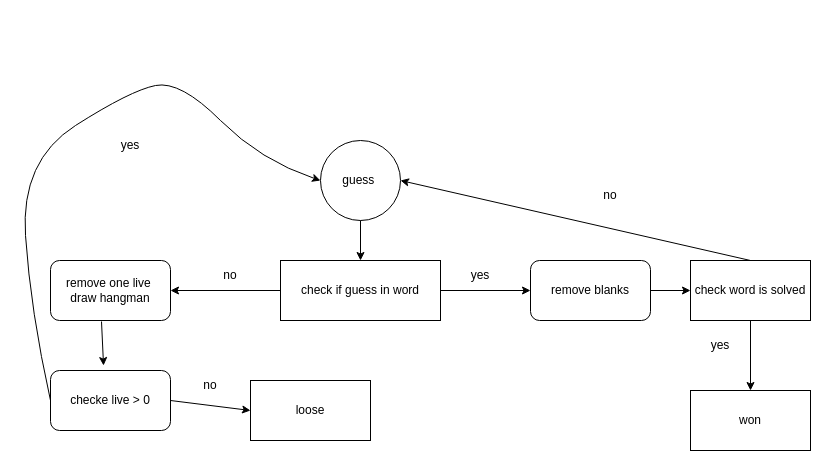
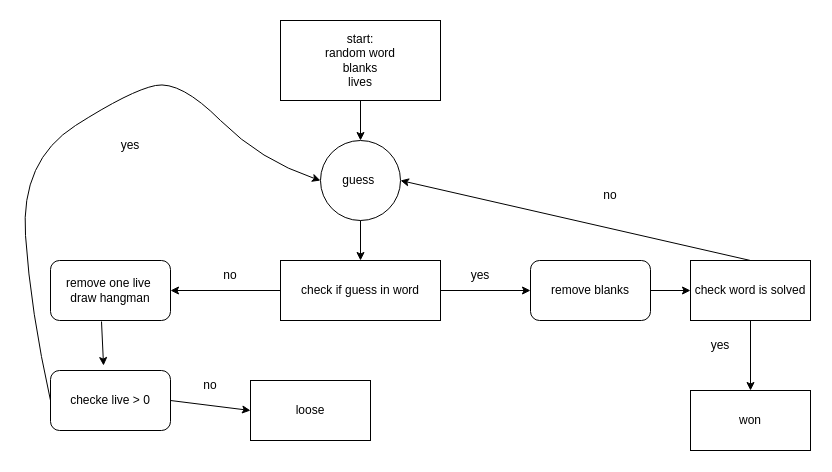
none -> (361, 61)
none -> (361, 117)
